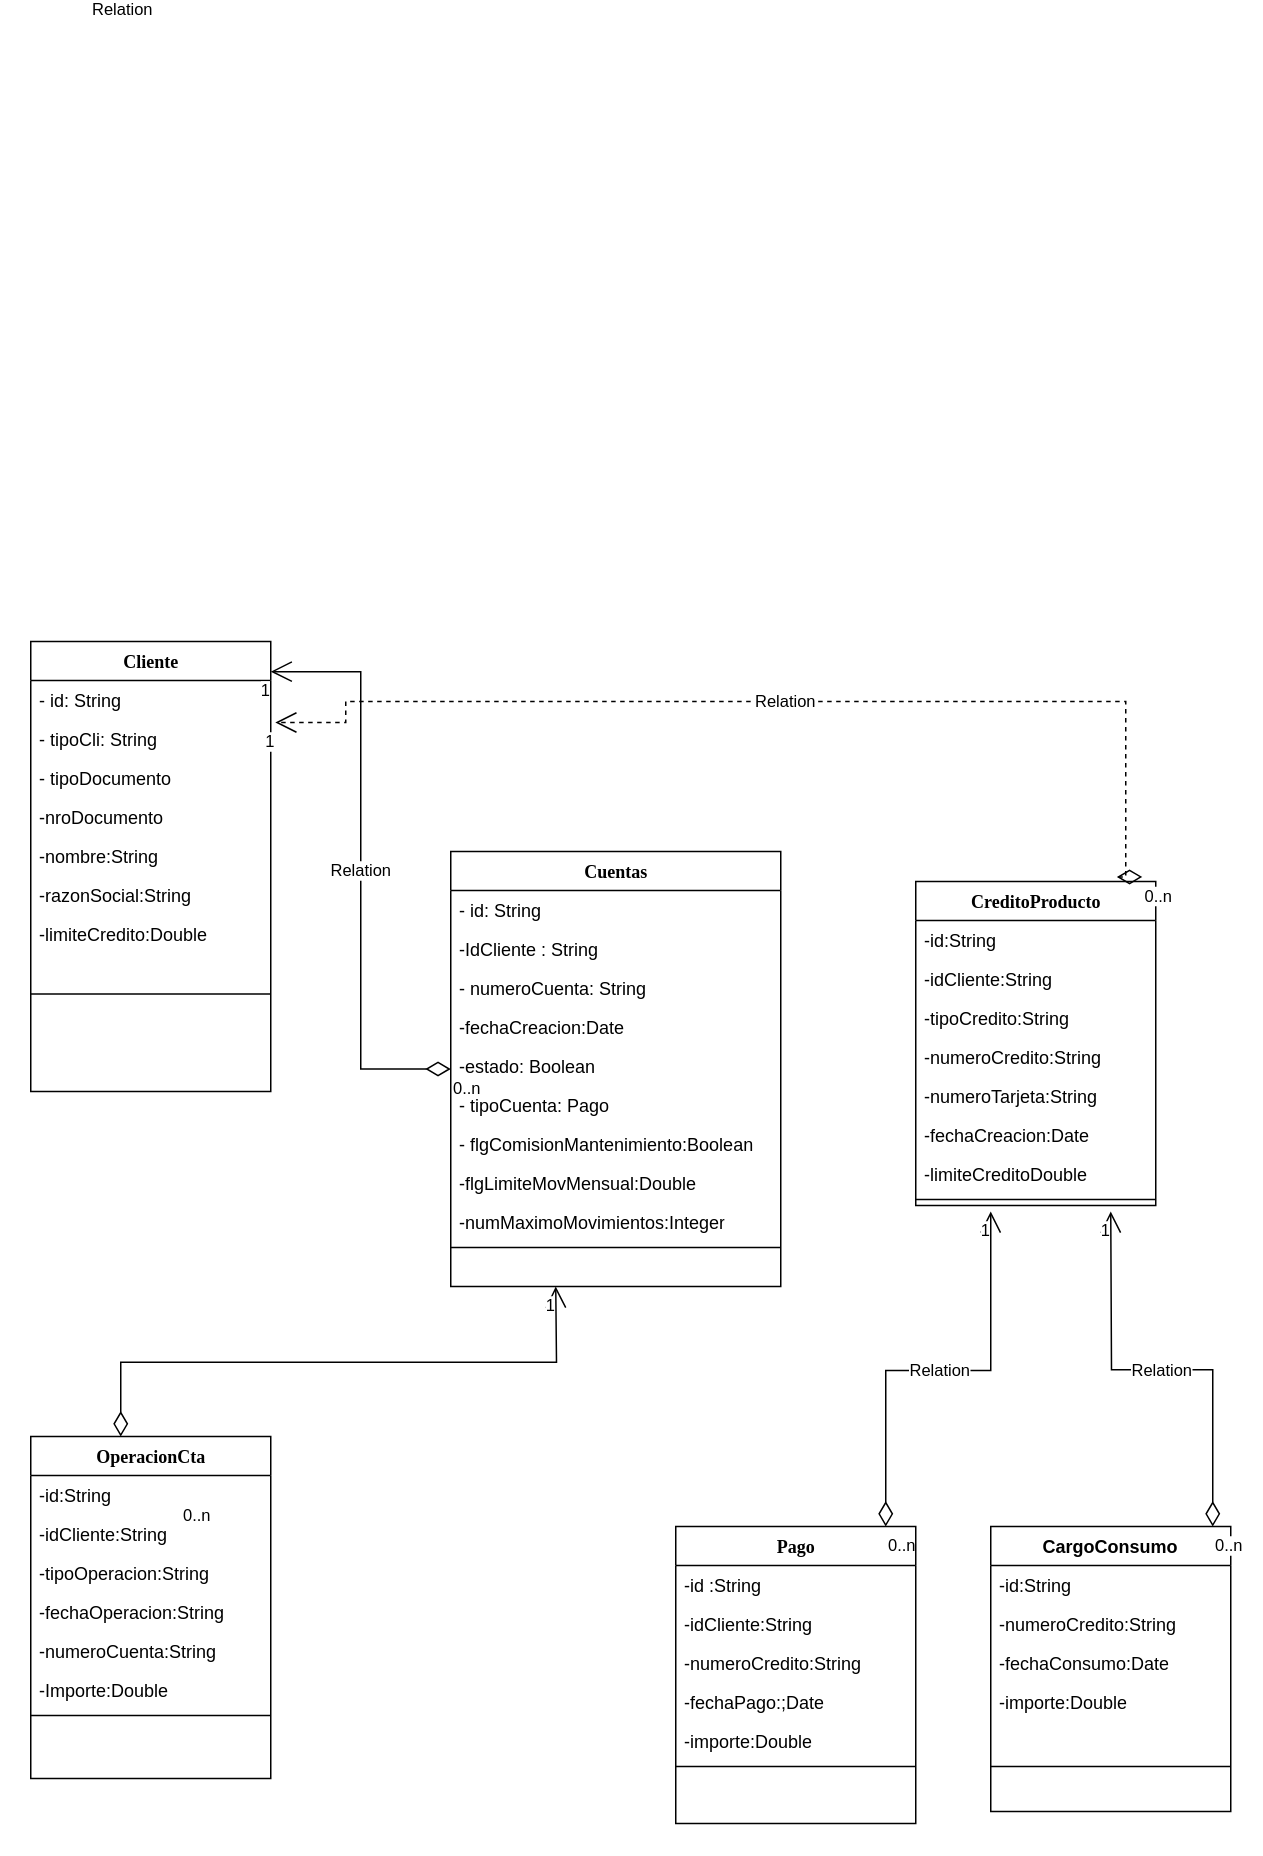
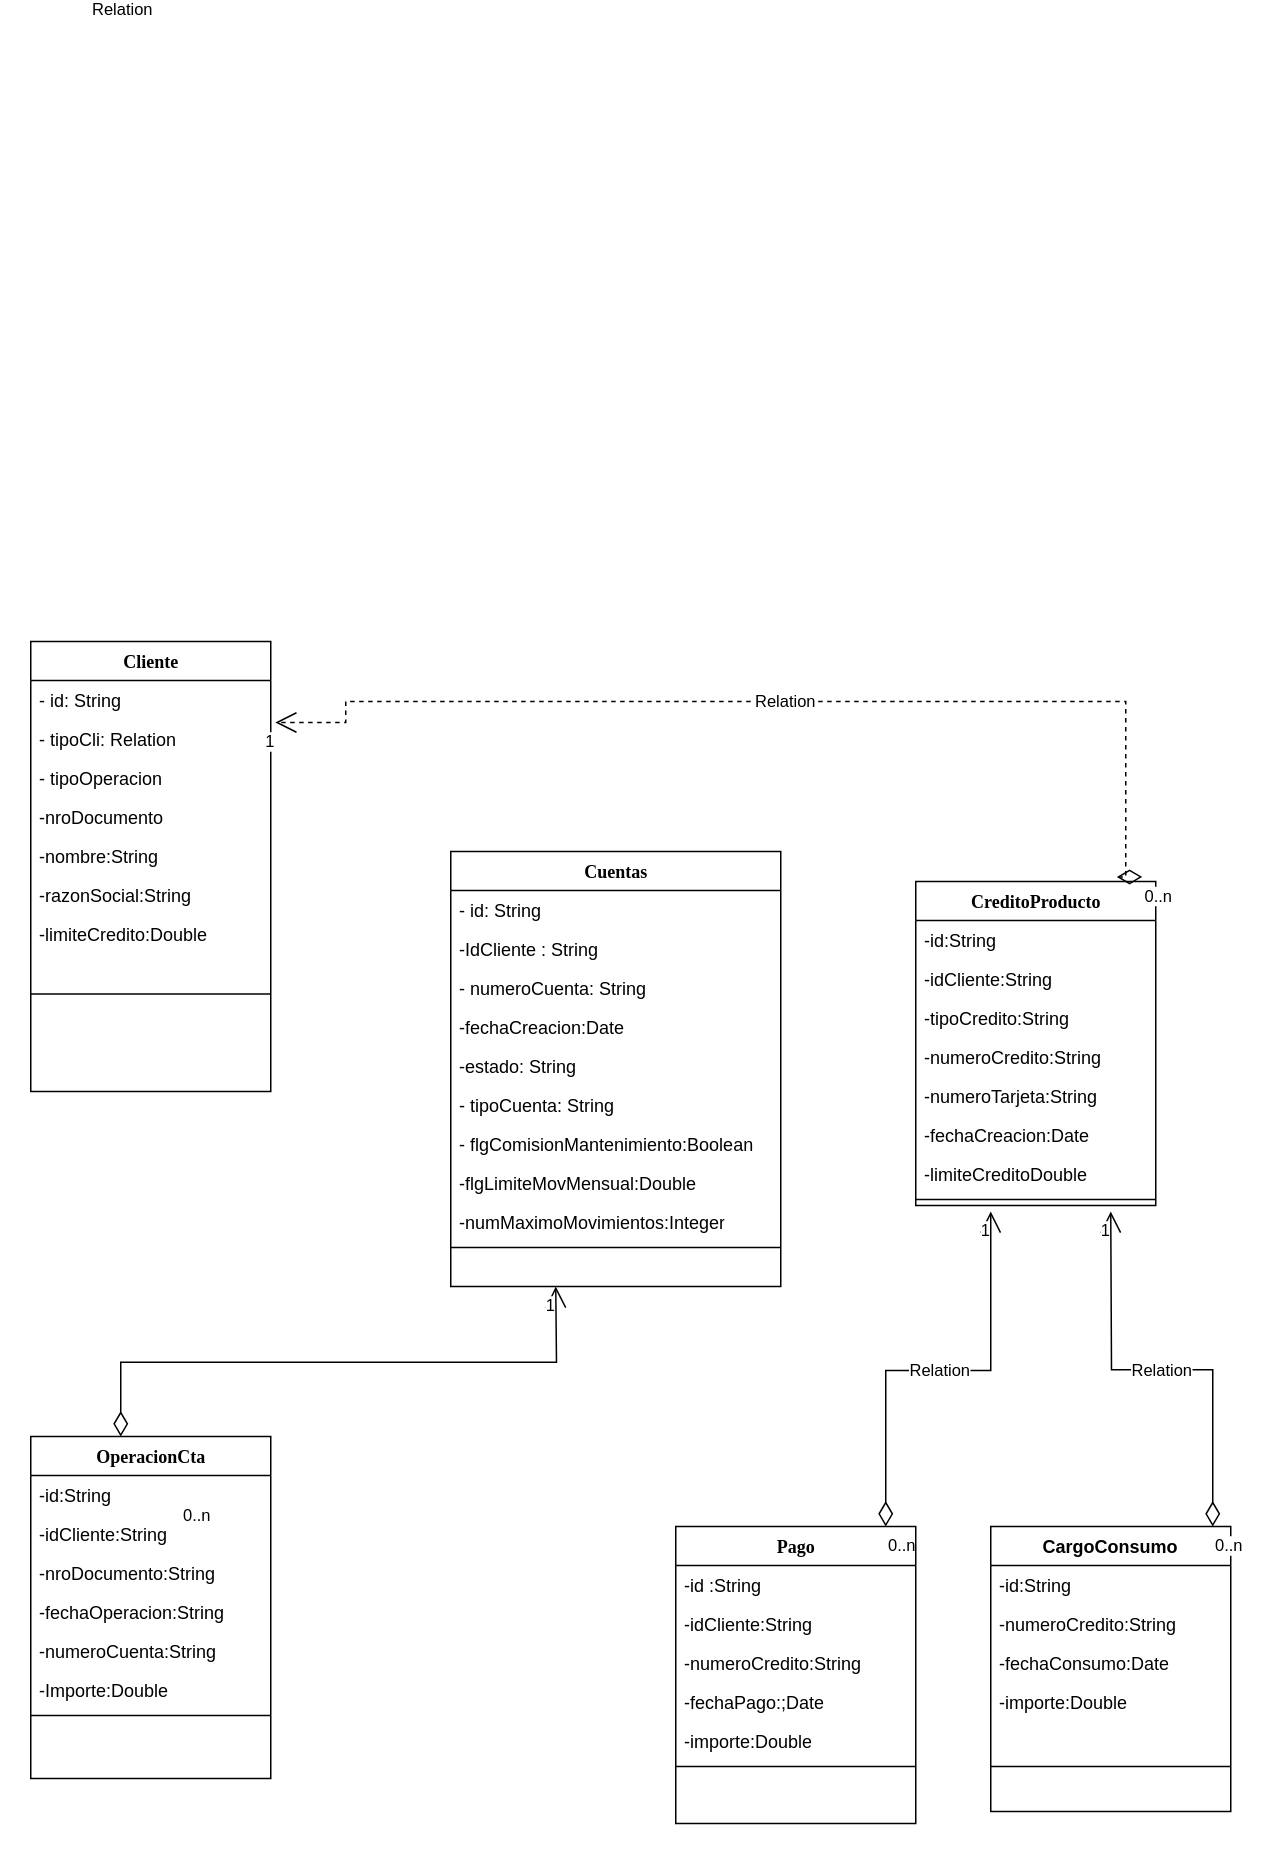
(109, 741) -> (117, 741)
(111, 780) -> (108, 780)
(361, 861) -> none
(533, 1068) -> (528, 1068)
(541, 1107) -> (549, 1107)
(136, 1575) -> (136, 1575)
